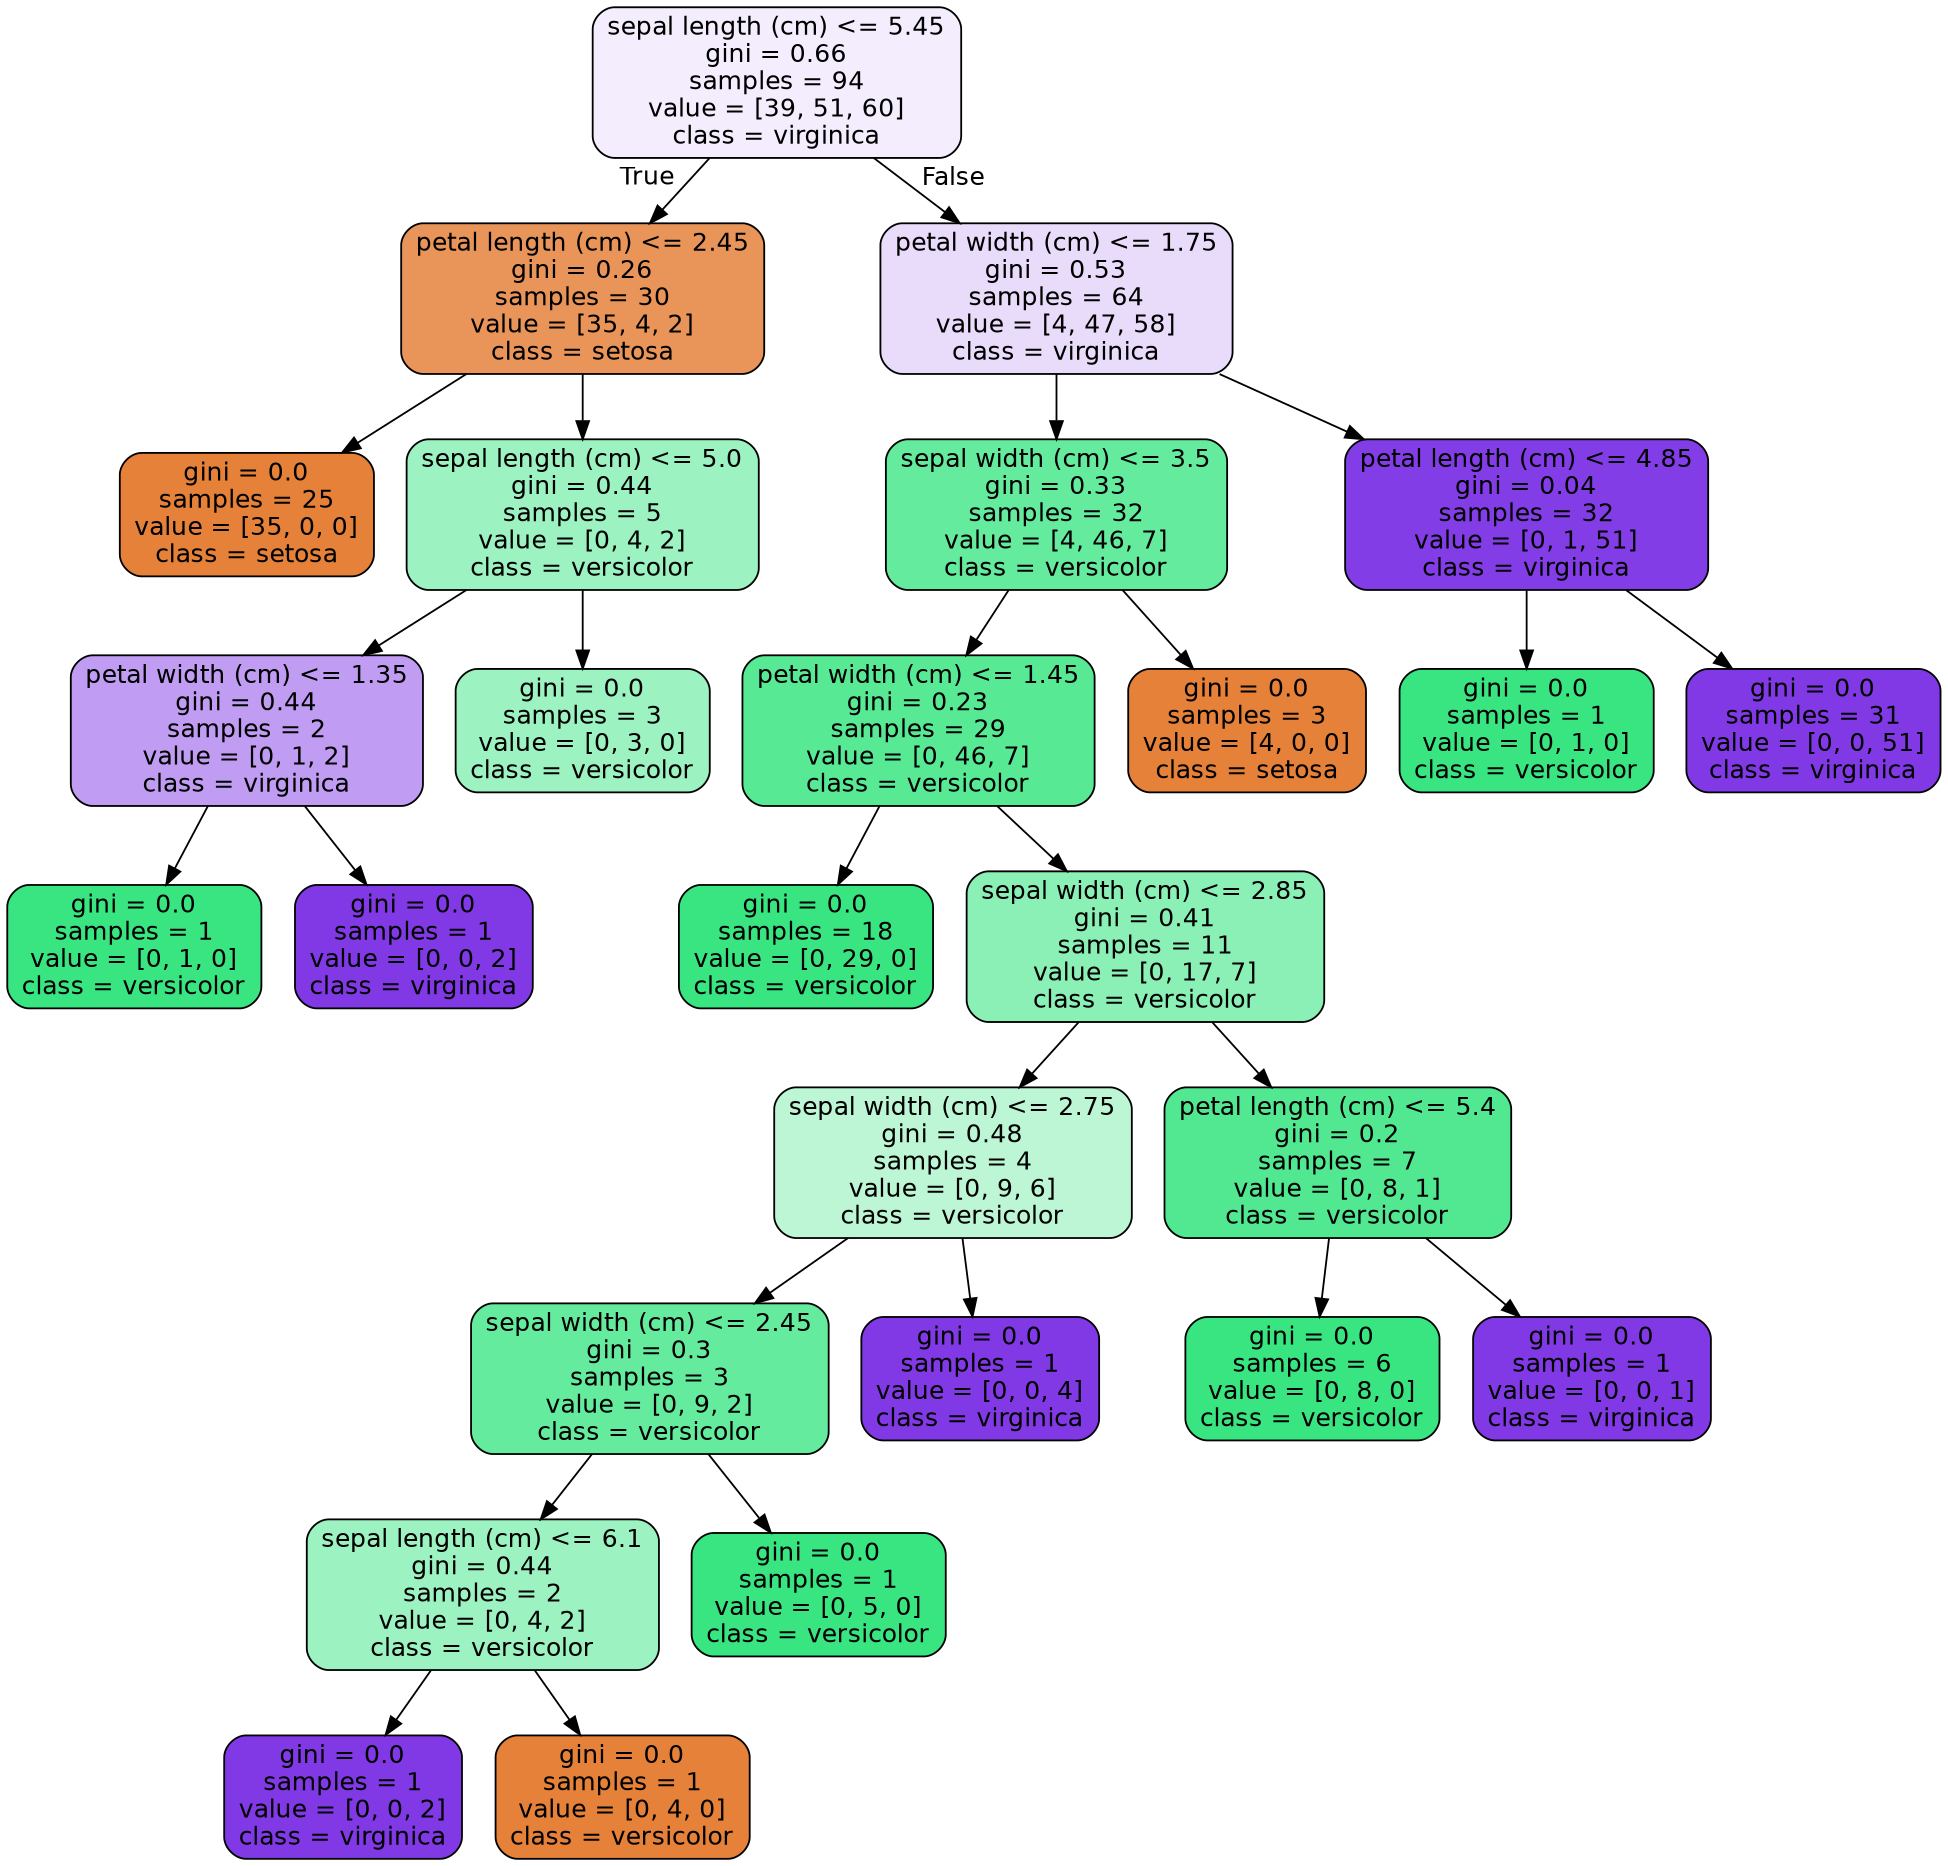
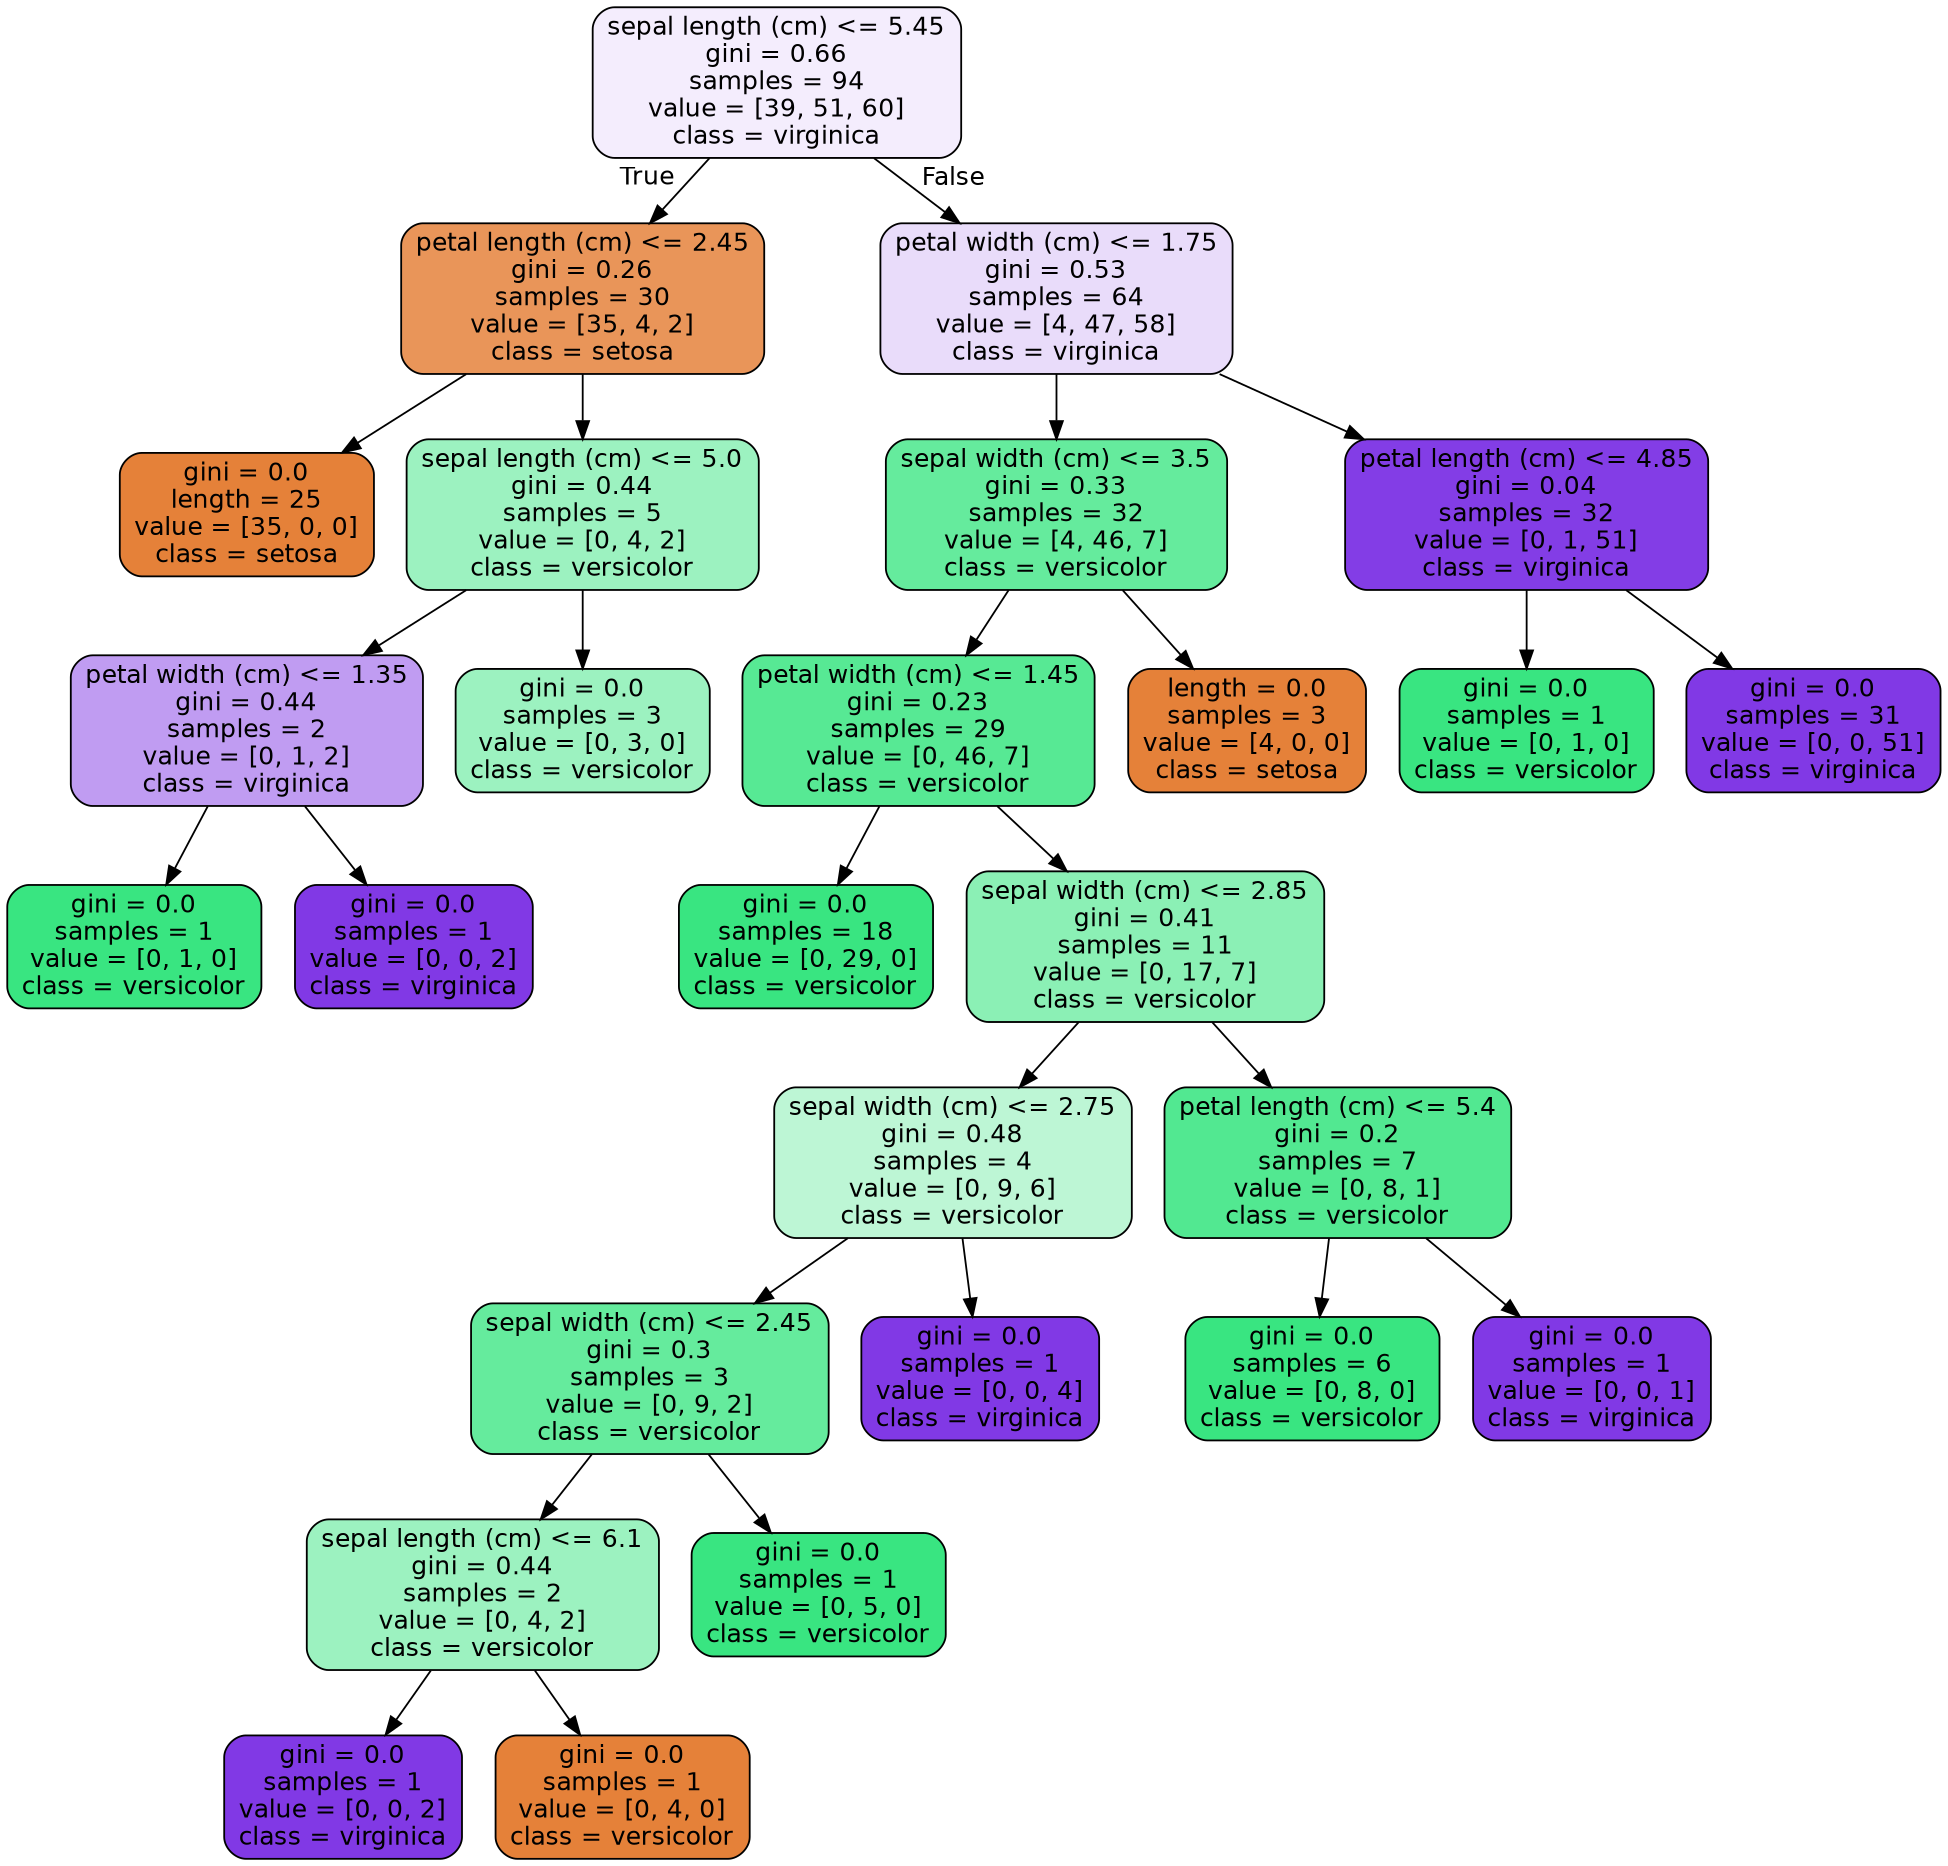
(247, 515) -> (247, 515)
(1247, 731) -> (1247, 731)
